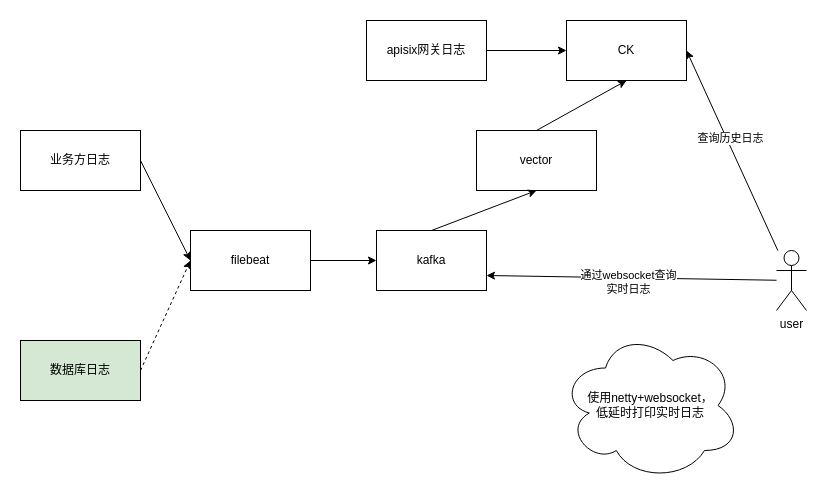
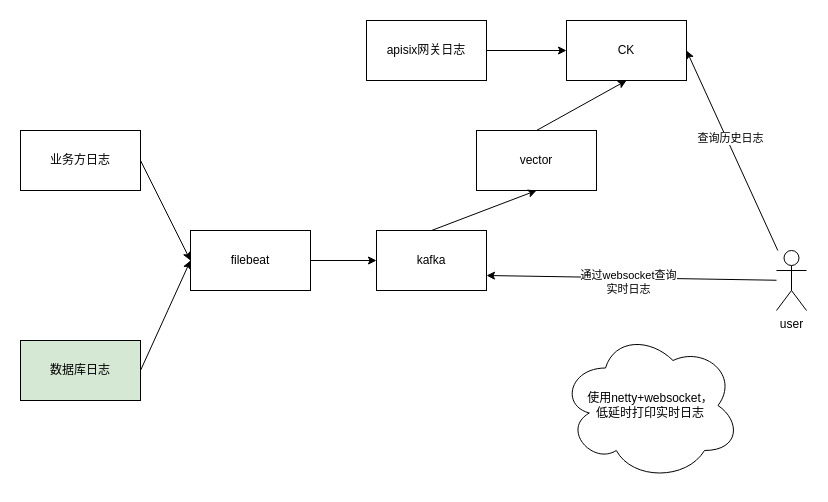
(165, 317) -> (165, 317)
